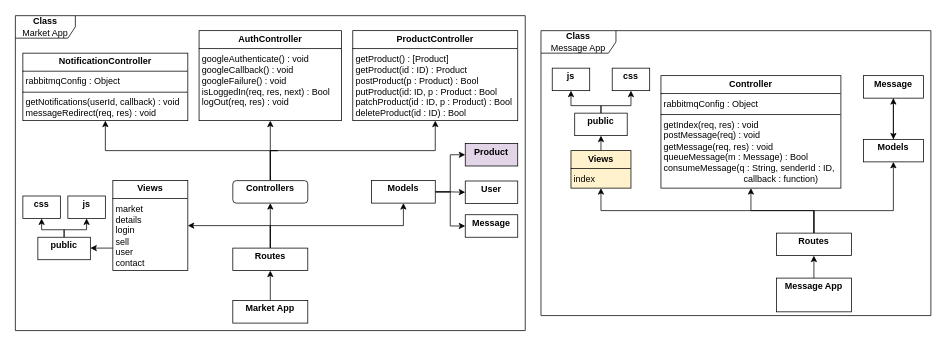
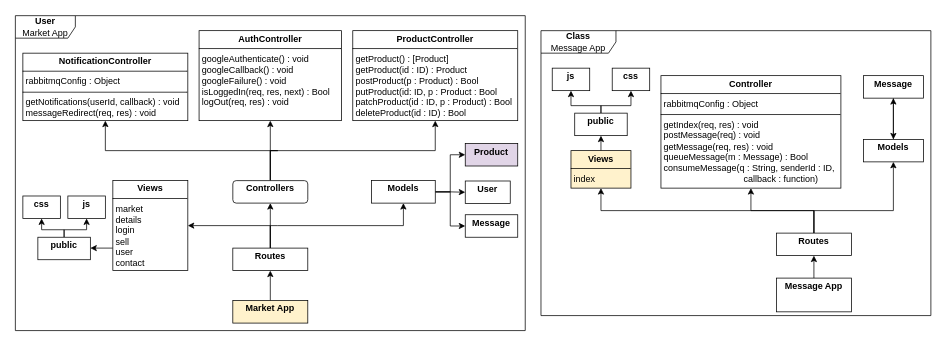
(45, 27) -> (45, 27)
(492, 192) -> (488, 192)
(270, 312) -> (270, 312)
